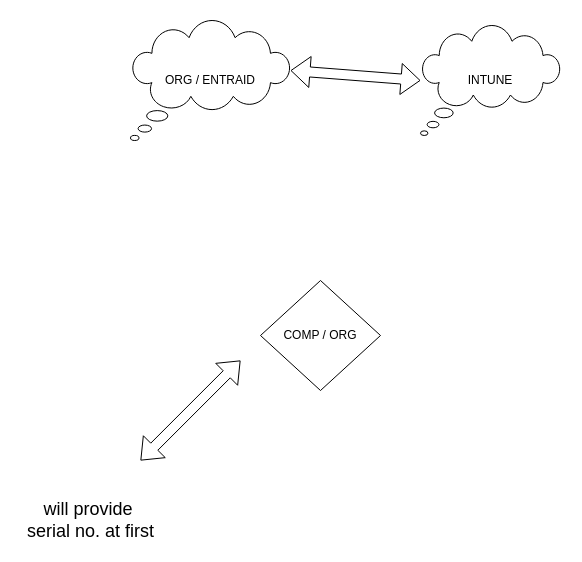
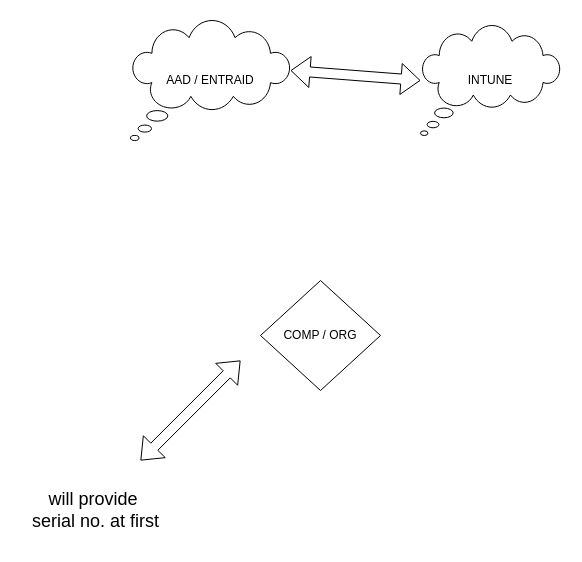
(211, 81) -> (211, 81)
(91, 521) -> (96, 511)
